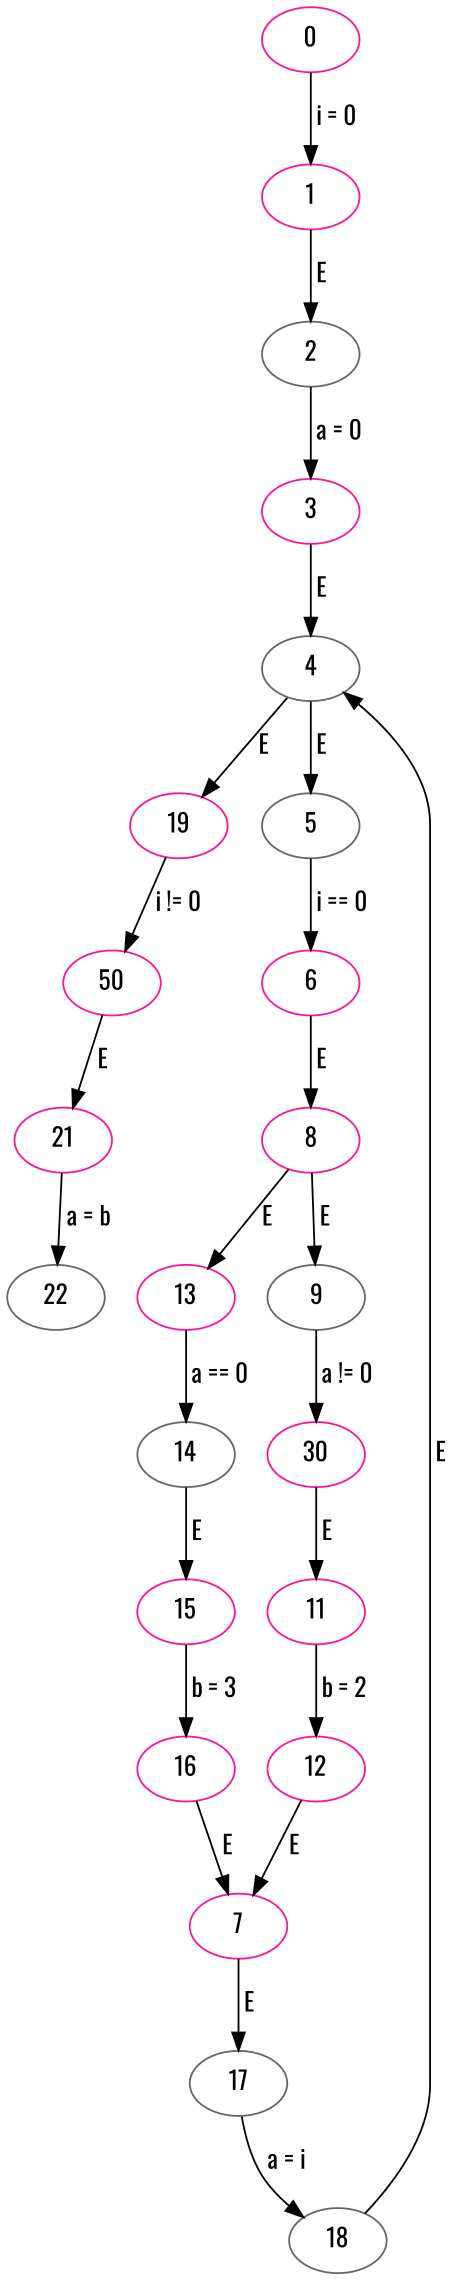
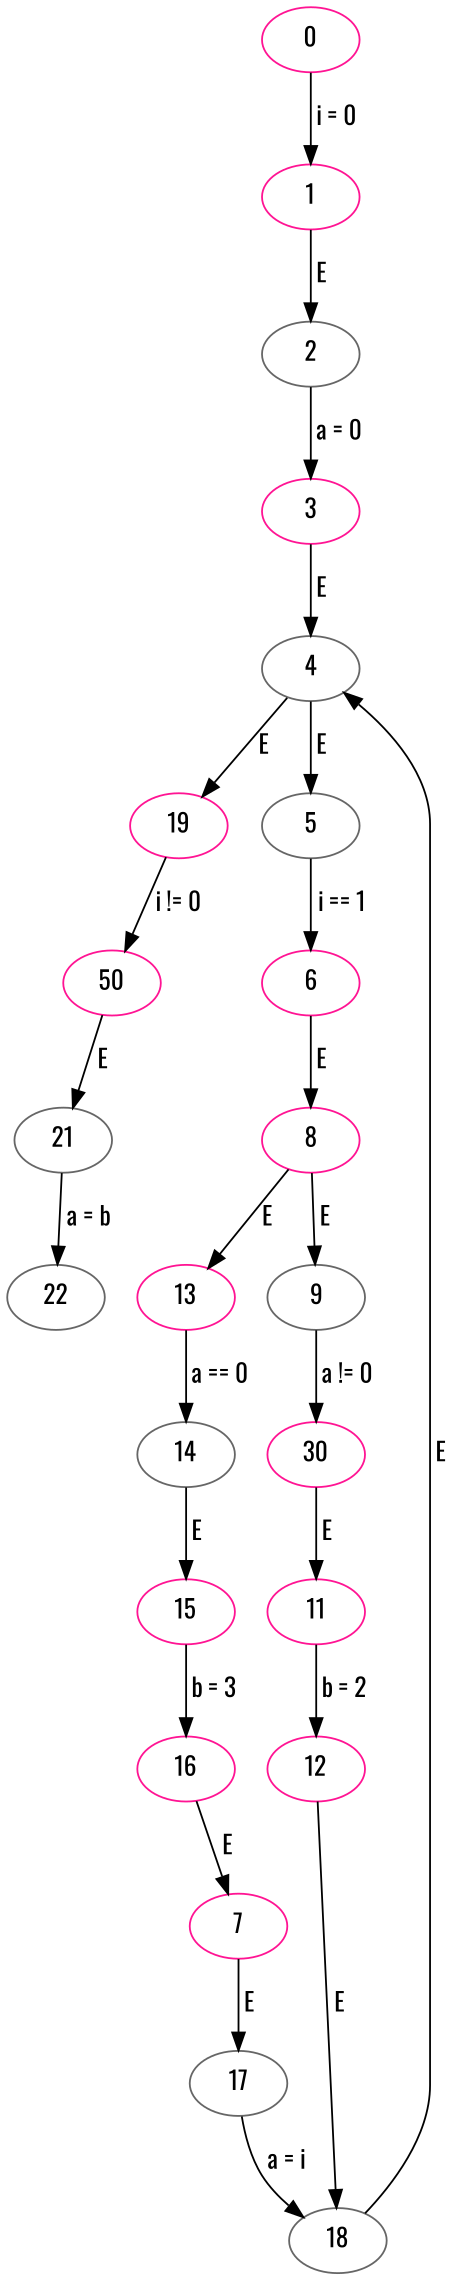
(342, 904) -> (342, 904)
(63, 1140) -> (63, 1140)
(282, 1839) -> (327, 1996)
